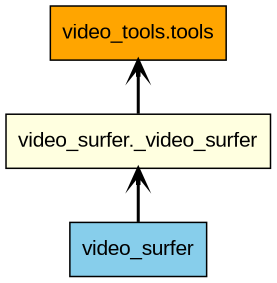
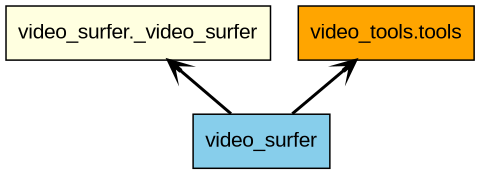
(138, 95) -> (318, 92)
